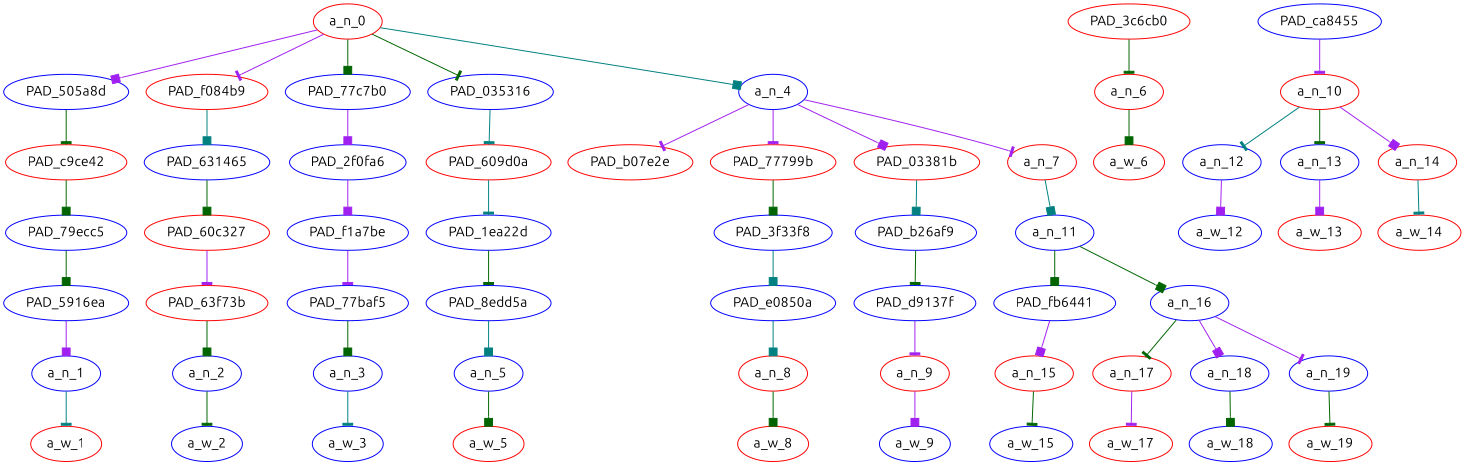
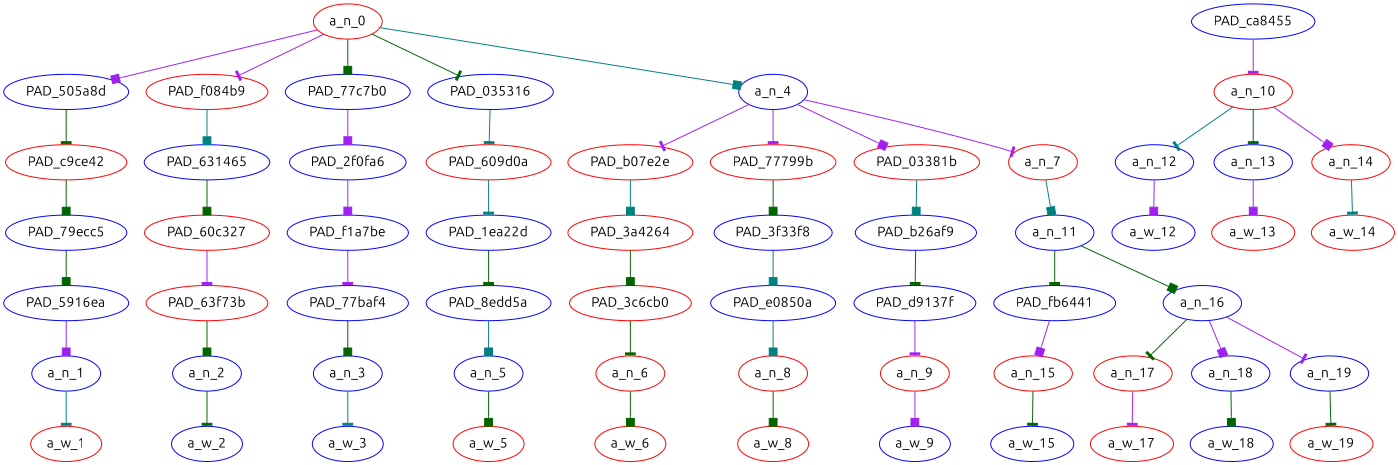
none -> (630, 233)
(1055, 263) -> (1055, 266)
(348, 303) -> (348, 303)
